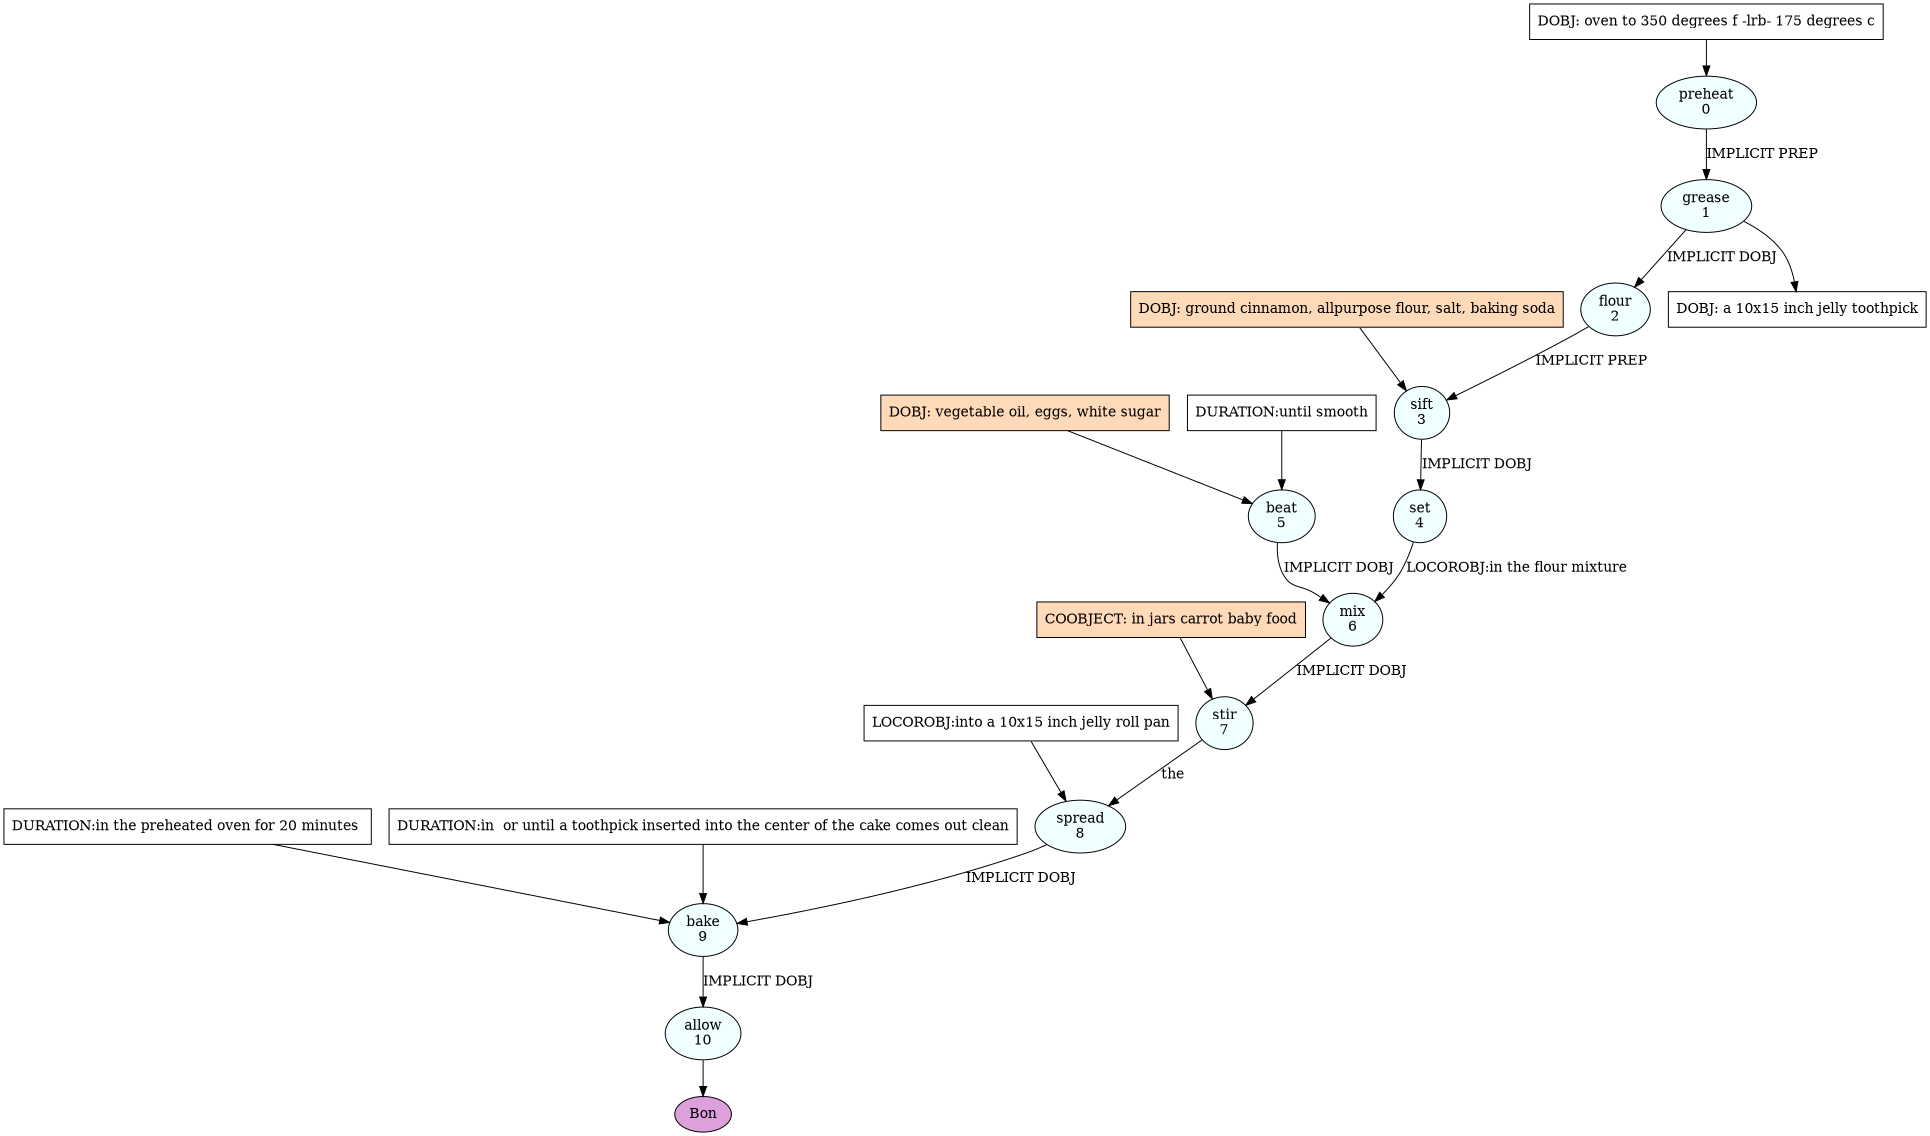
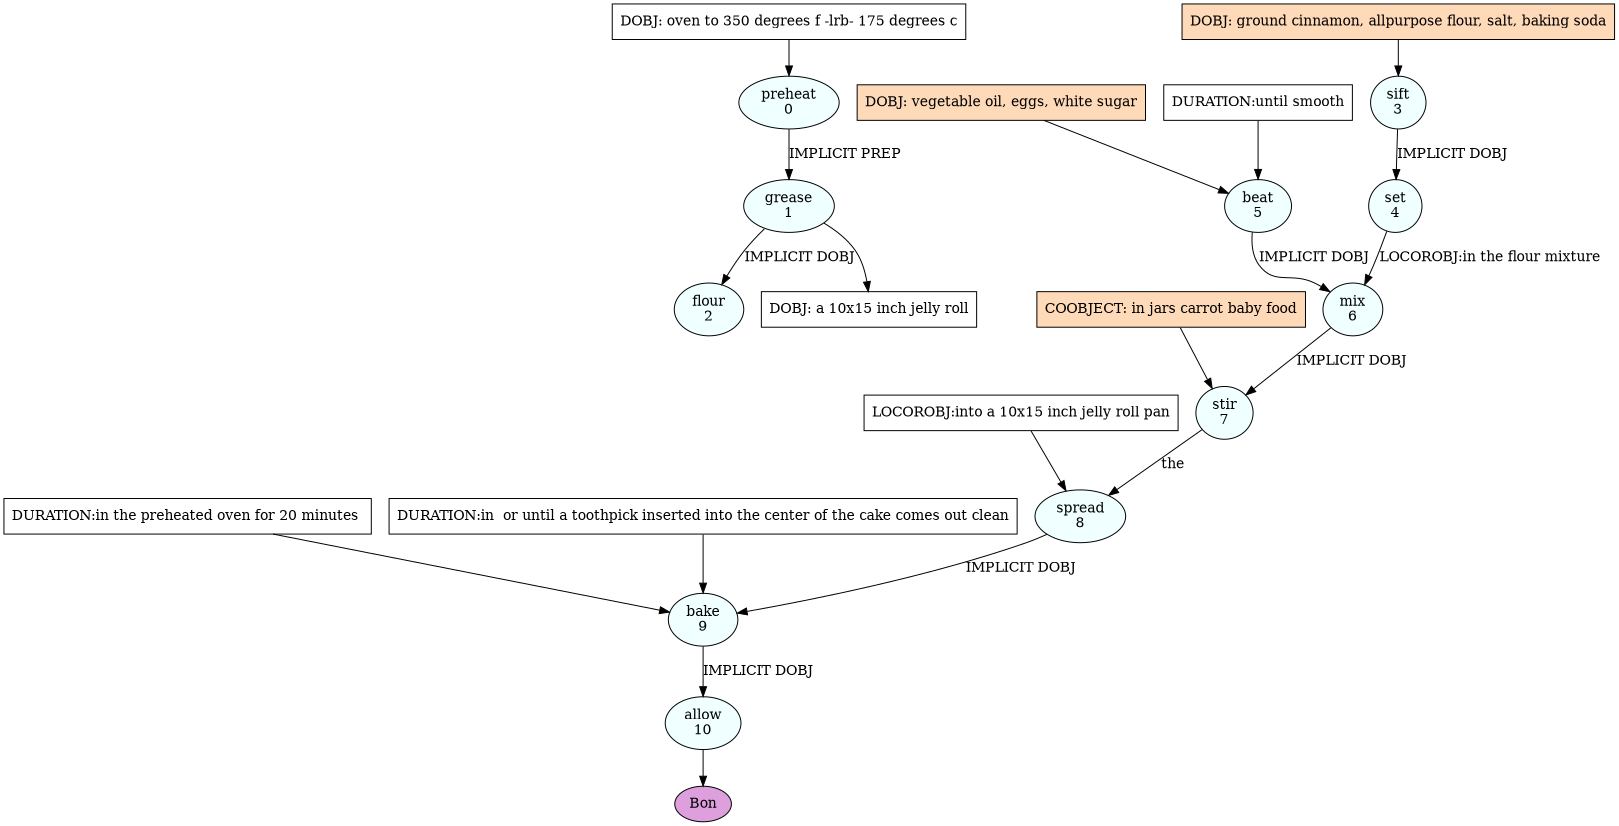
(1797, 309) -> (869, 309)
(1523, 362) -> none
